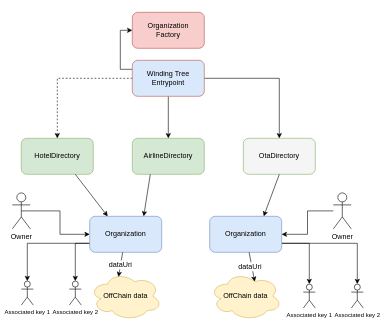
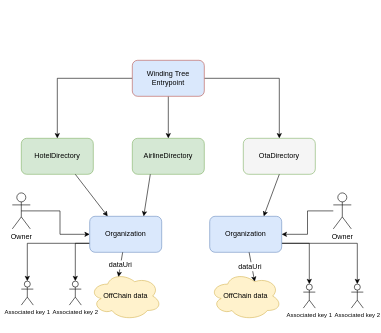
(122, 30) -> none
(168, 30) -> none
(66, 78) -> (66, 78)
